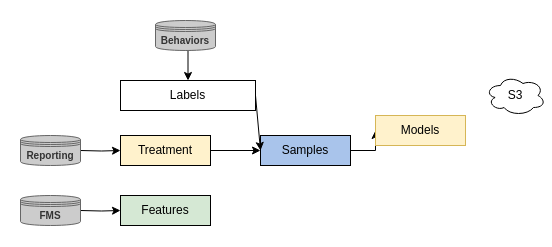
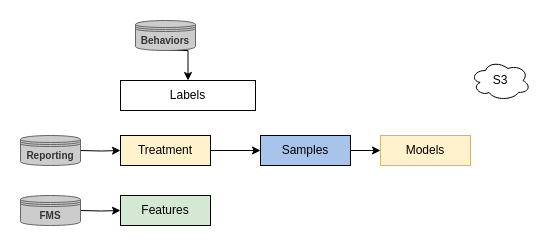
(186, 36) -> (166, 36)
(516, 96) -> (501, 81)
(258, 121) -> none
(421, 131) -> (426, 151)
